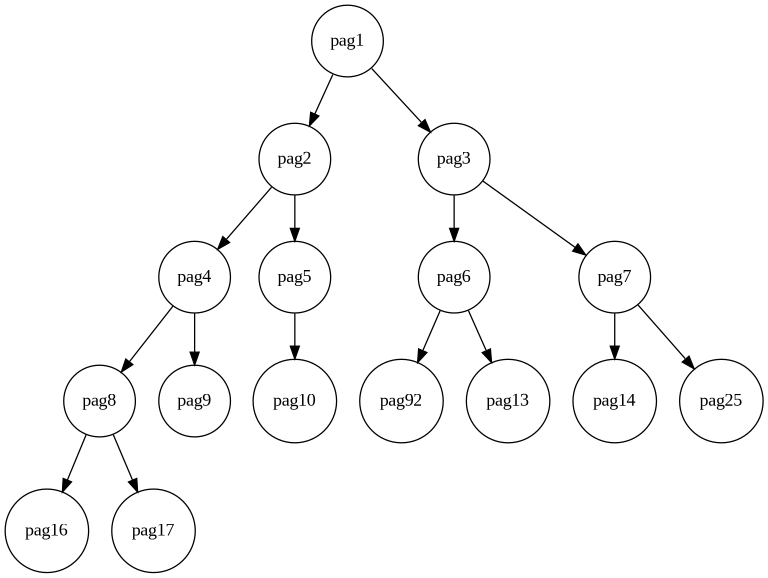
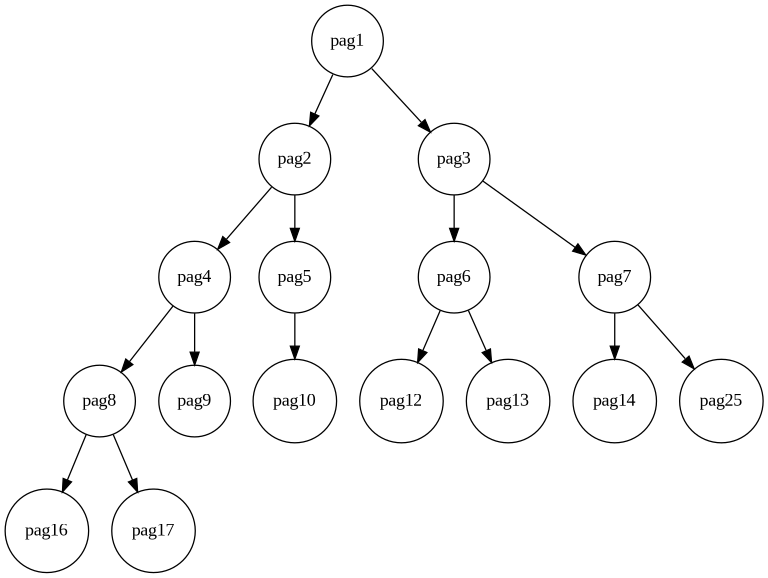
(401, 401) -> (401, 401)
